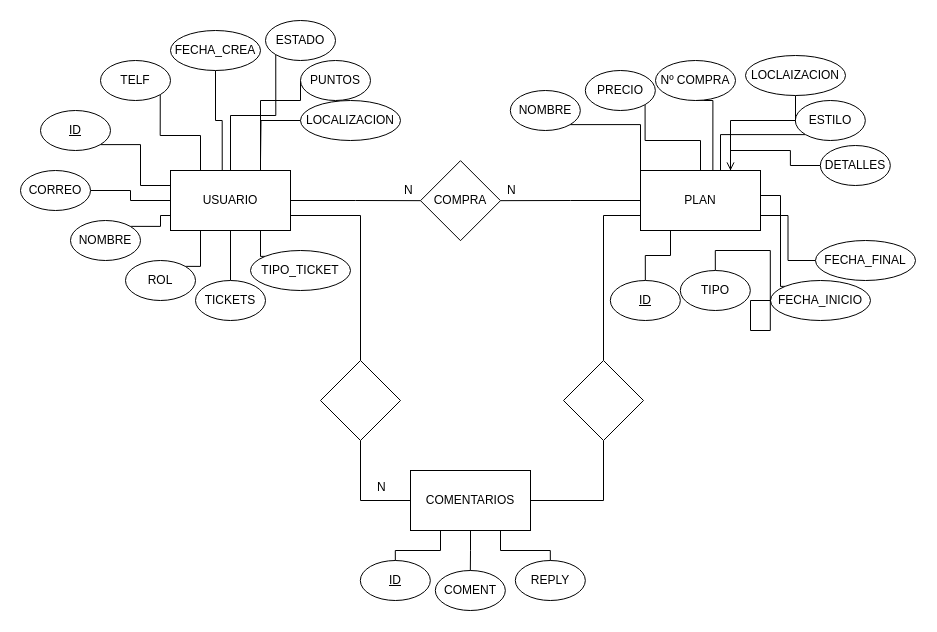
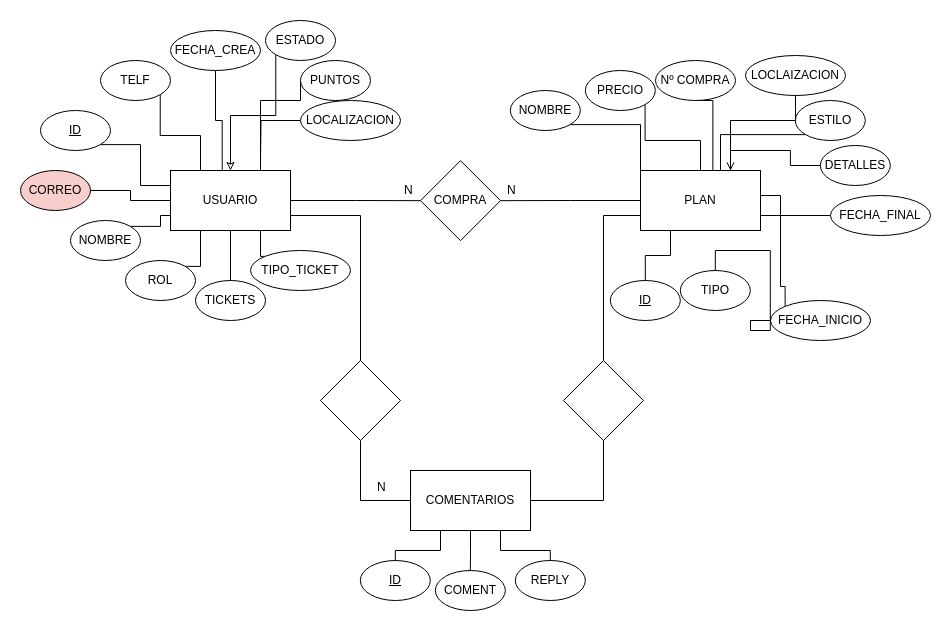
(231, 165) -> (231, 162)
(56, 191) -> (56, 191)
(866, 261) -> (881, 216)
(821, 301) -> (821, 321)
